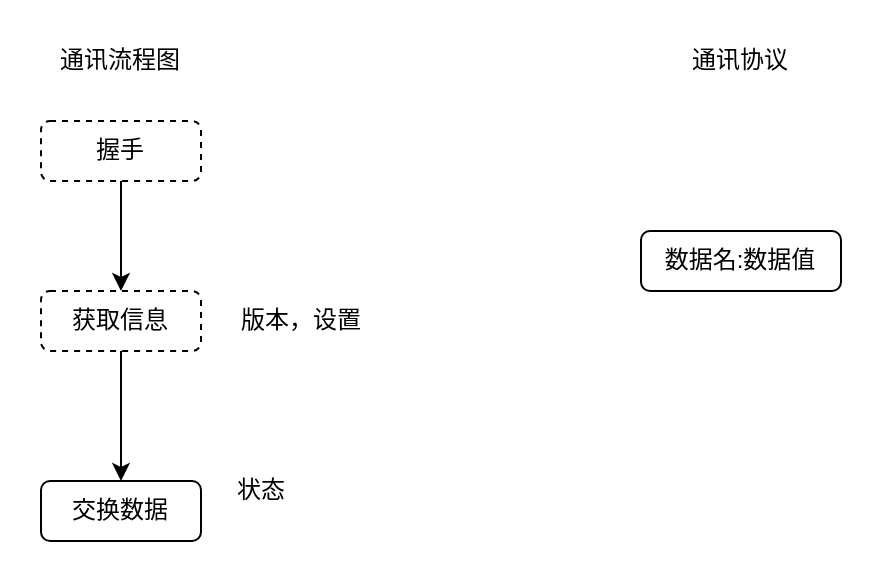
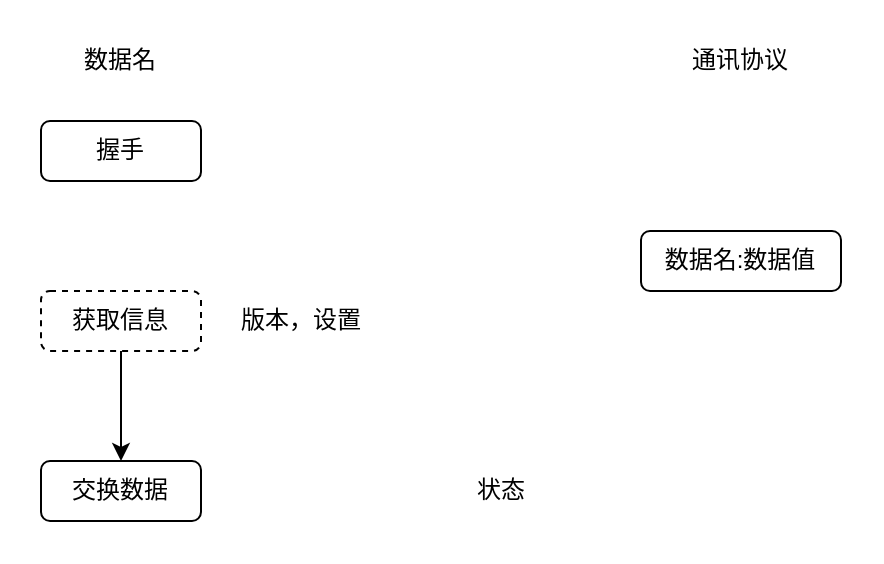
(121, 61) -> (121, 61)
(121, 151) -> (121, 151)
(121, 229) -> none
(261, 491) -> (501, 491)
(121, 511) -> (121, 491)
